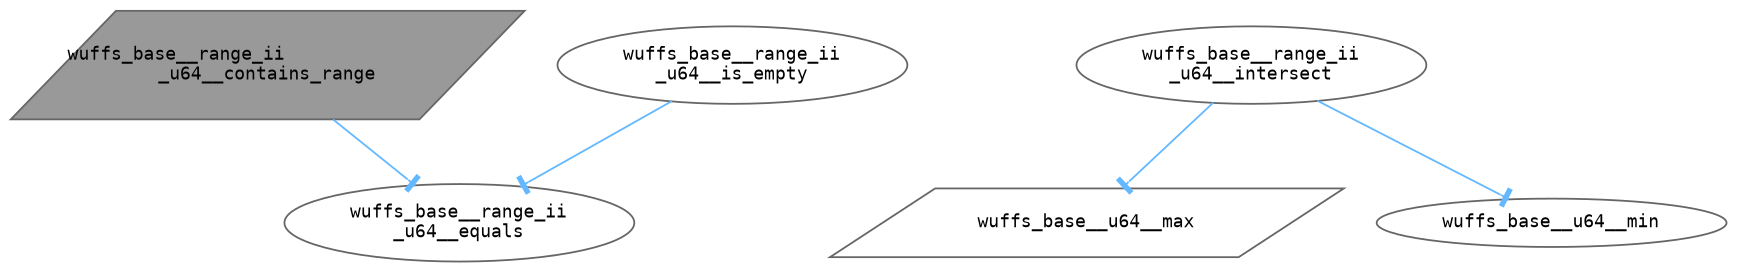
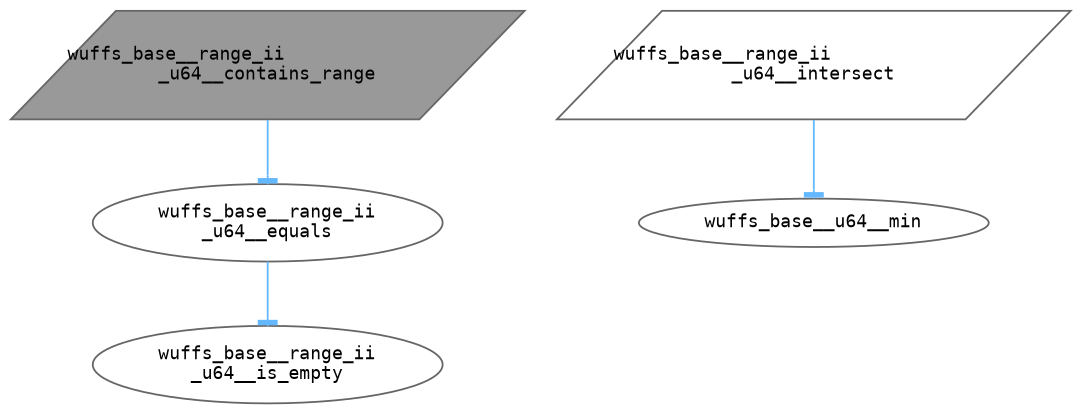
(1251, 65) -> (814, 65)
(600, 142) -> (268, 289)
(1087, 223) -> none
